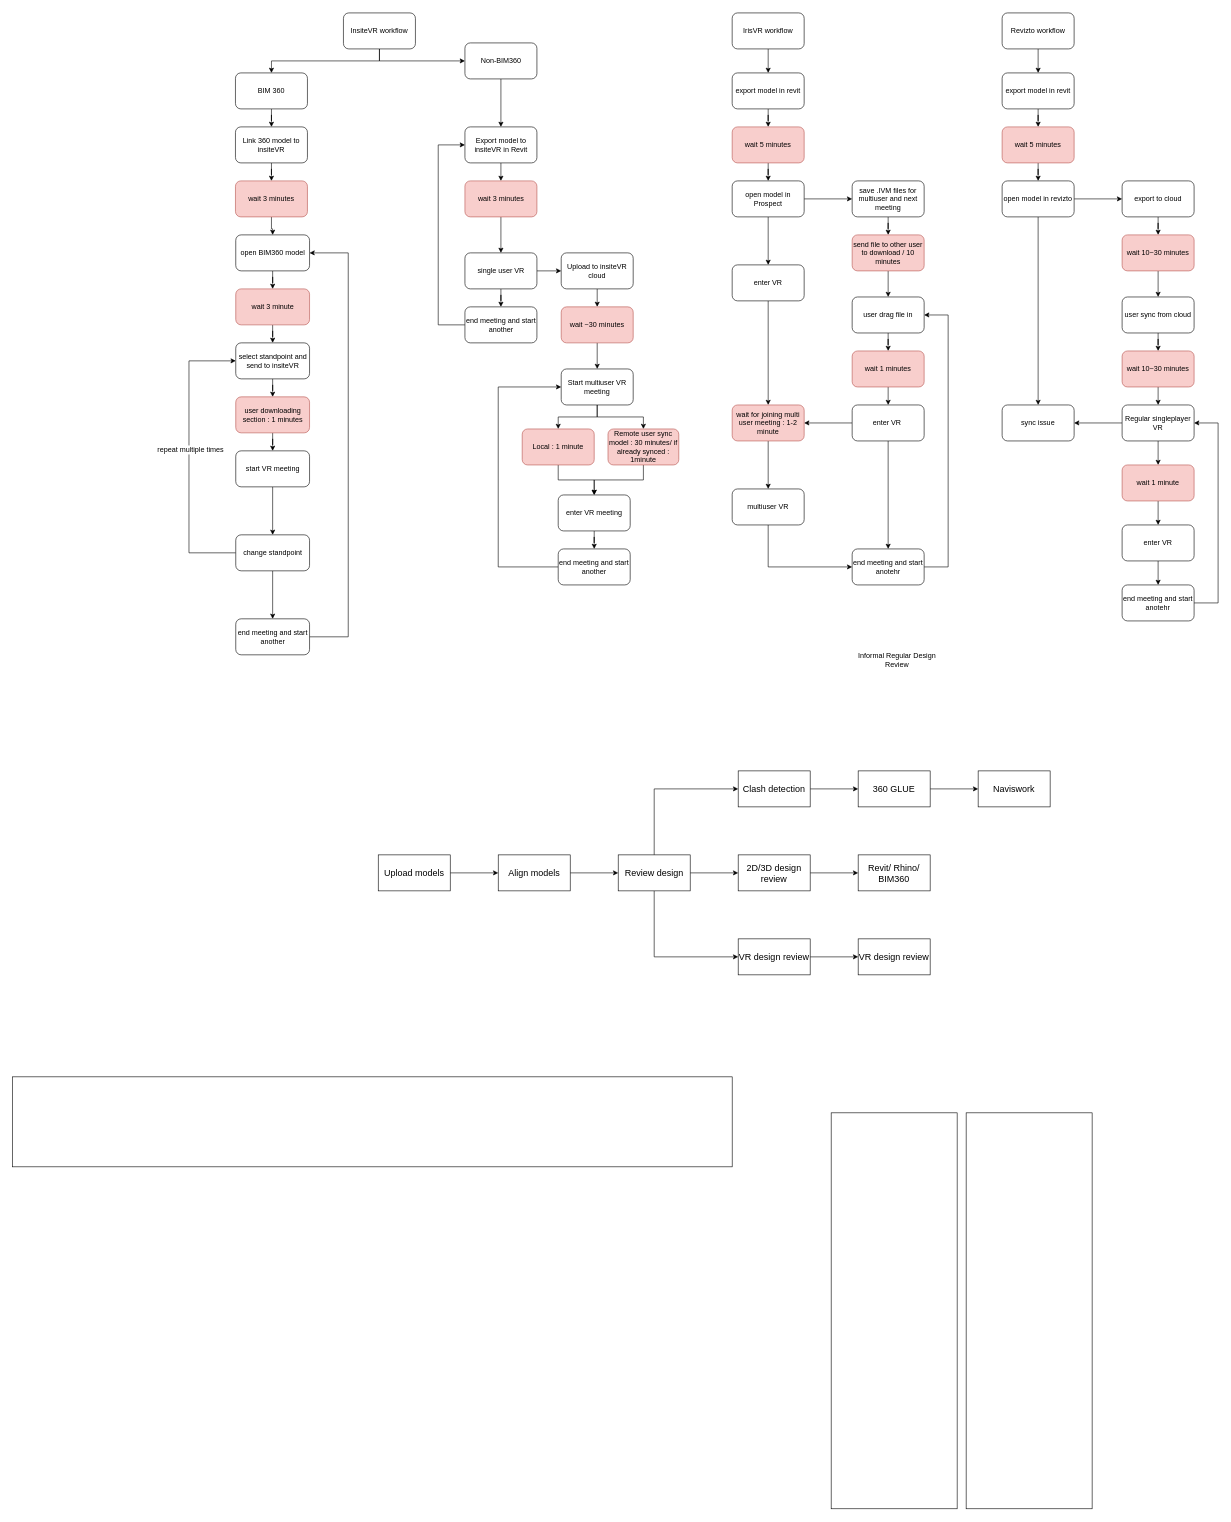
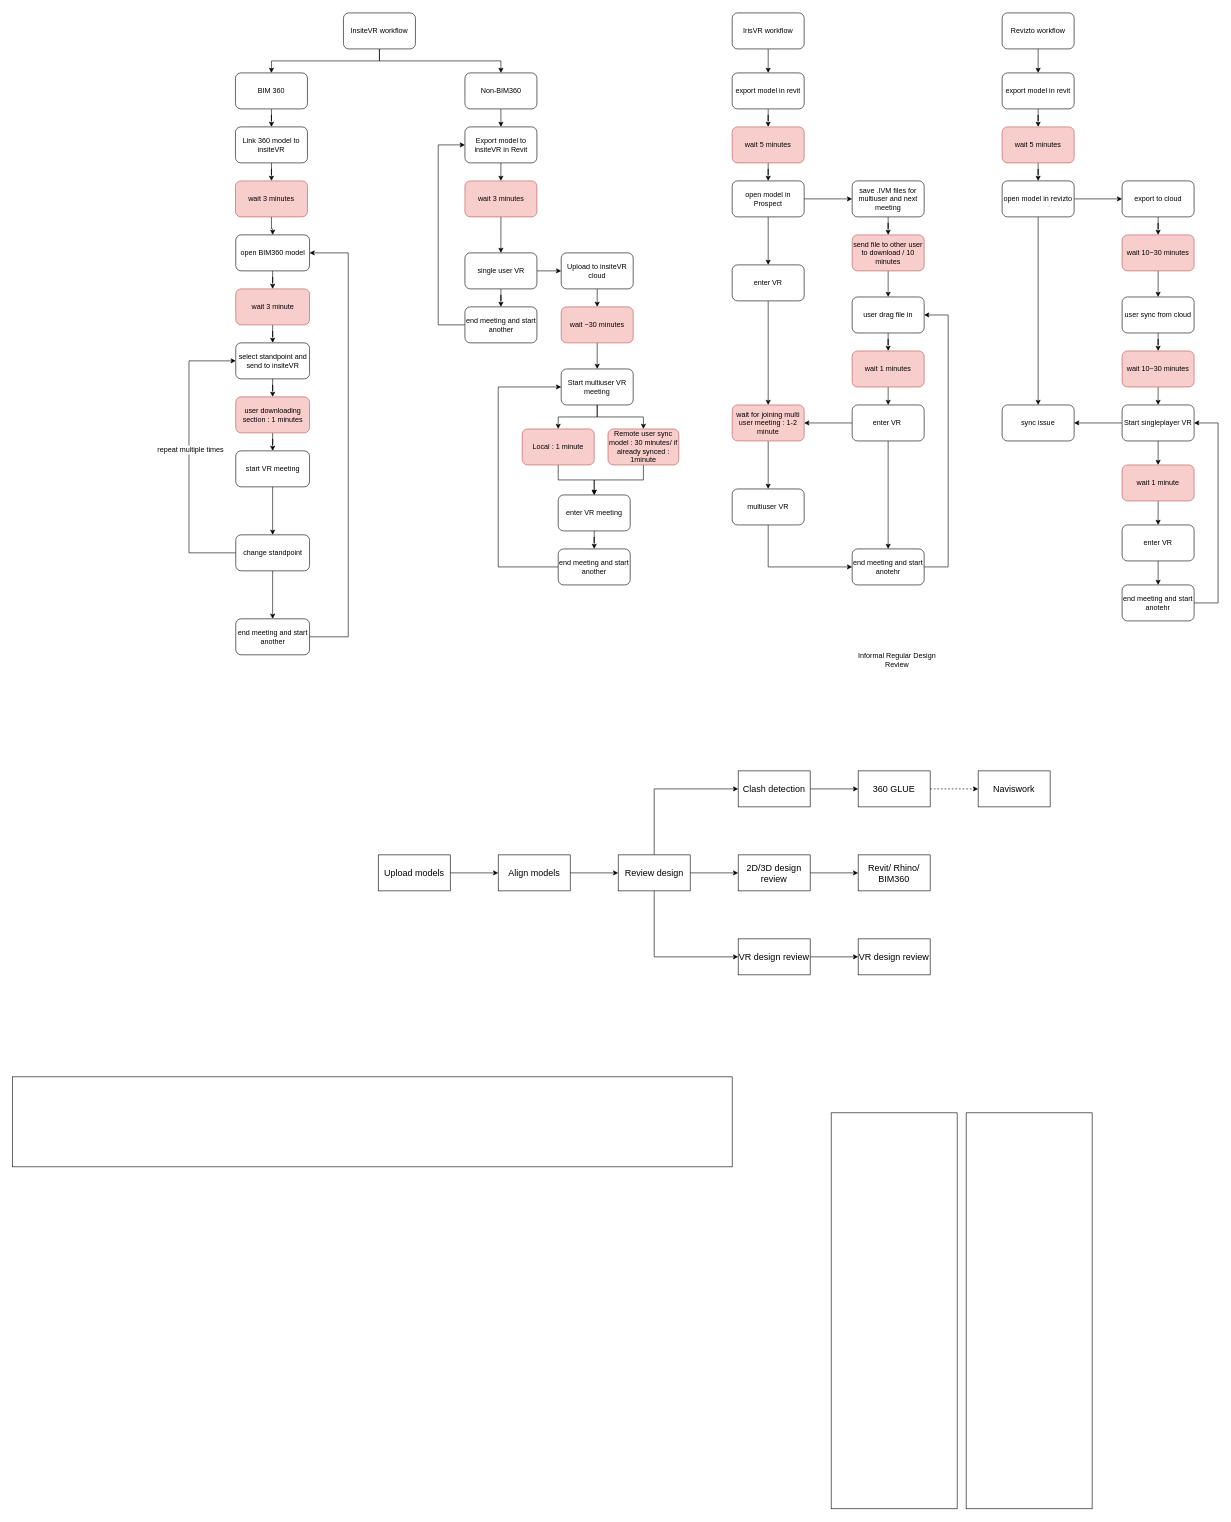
(501, 61) -> (501, 91)
(1158, 423) -> (1158, 423)
(952, 789) -> (952, 789)
